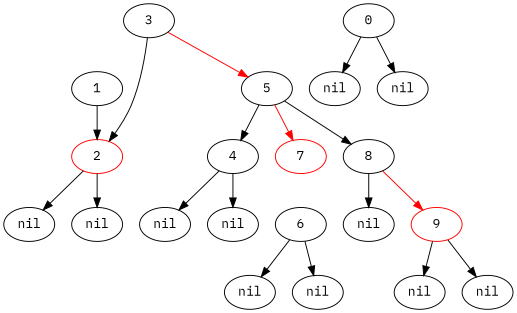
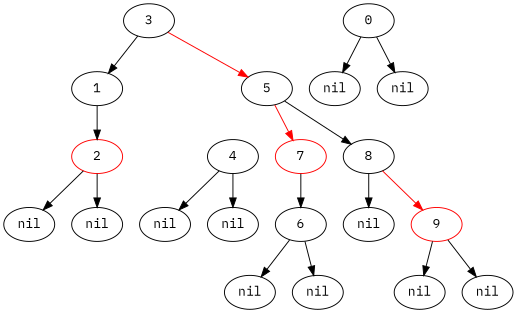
(137, 88) -> (126, 51)
(252, 118) -> none
none -> (301, 186)
